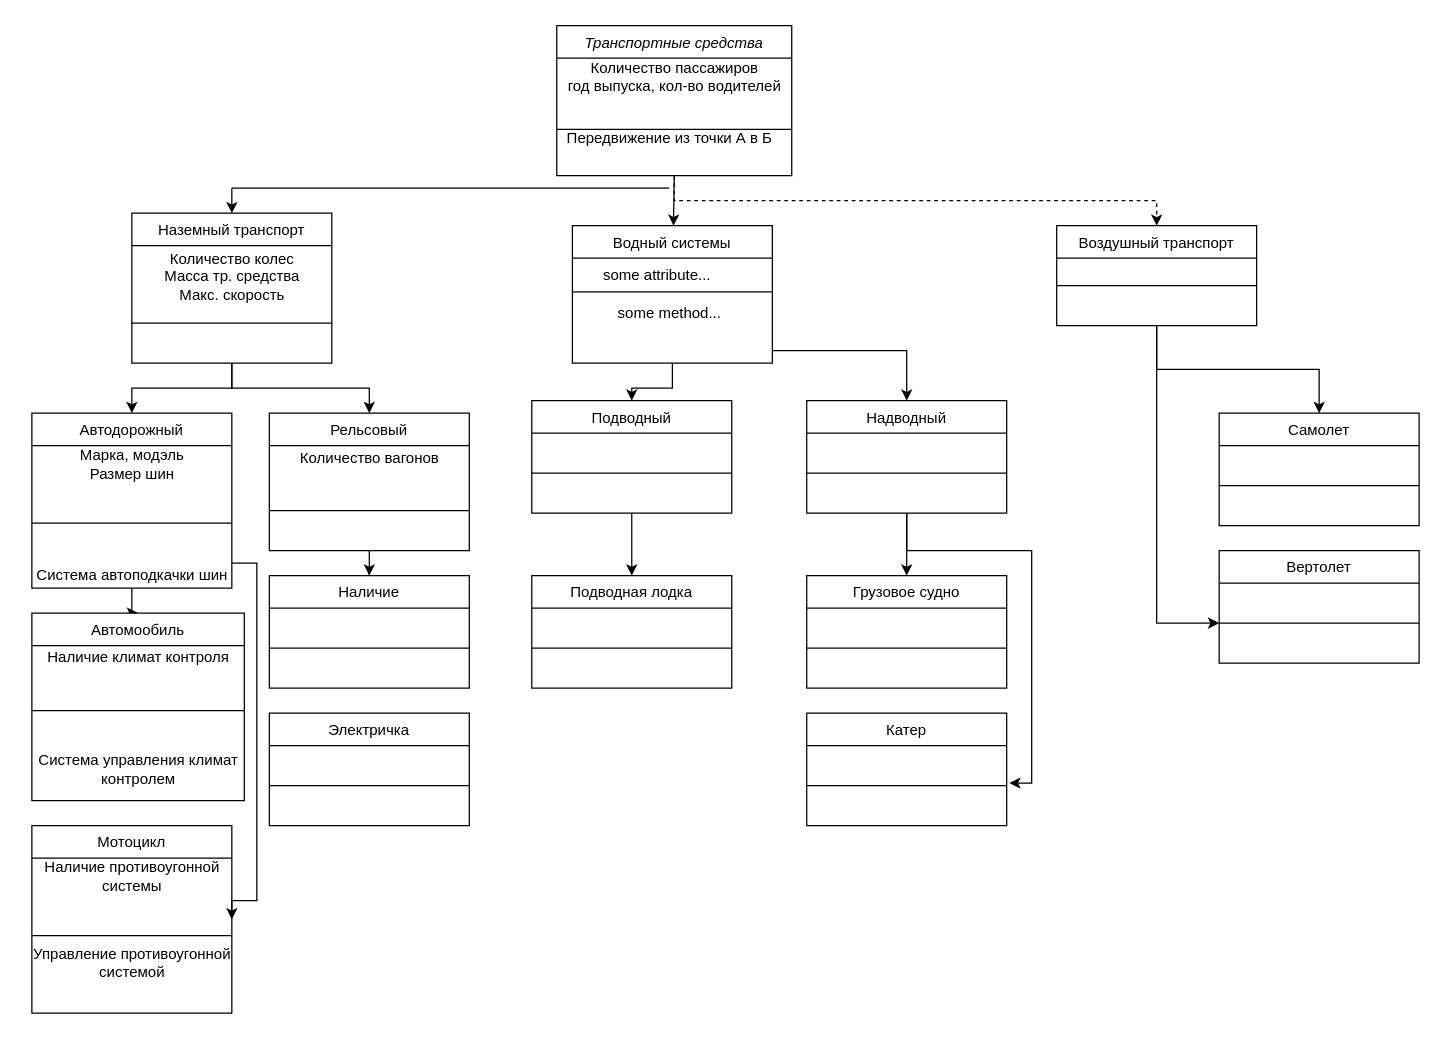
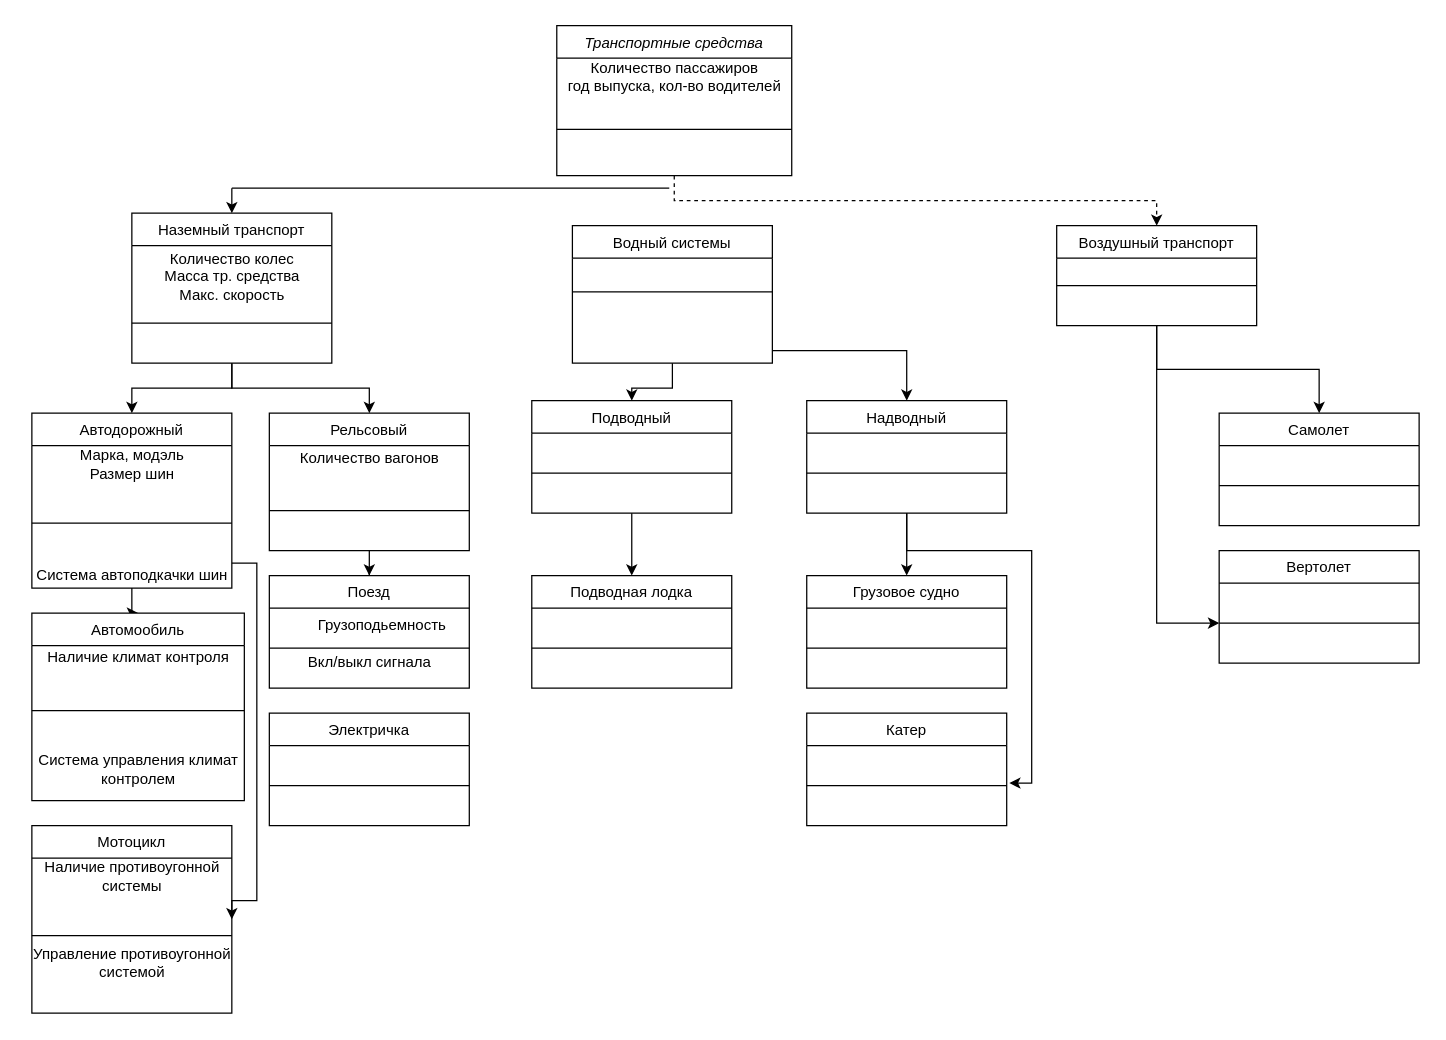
(669, 138) -> none
(674, 210) -> none
(657, 276) -> none
(669, 313) -> none
(369, 593) -> (369, 593)
none -> (382, 626)
none -> (369, 663)
